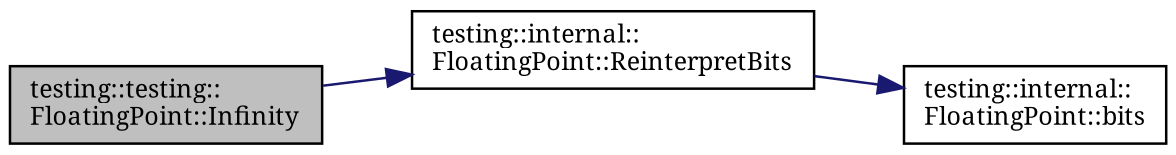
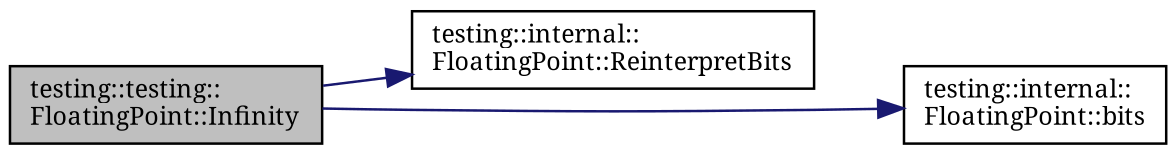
(846, 80) -> (600, 111)
